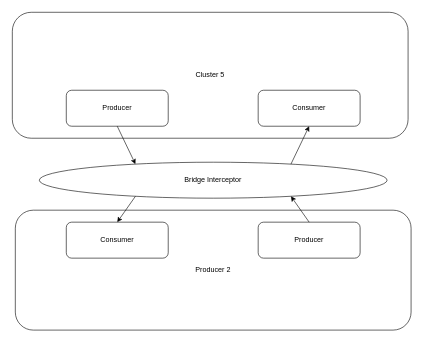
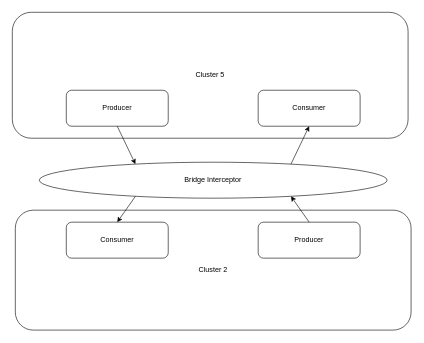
(213, 270) -> (213, 270)
